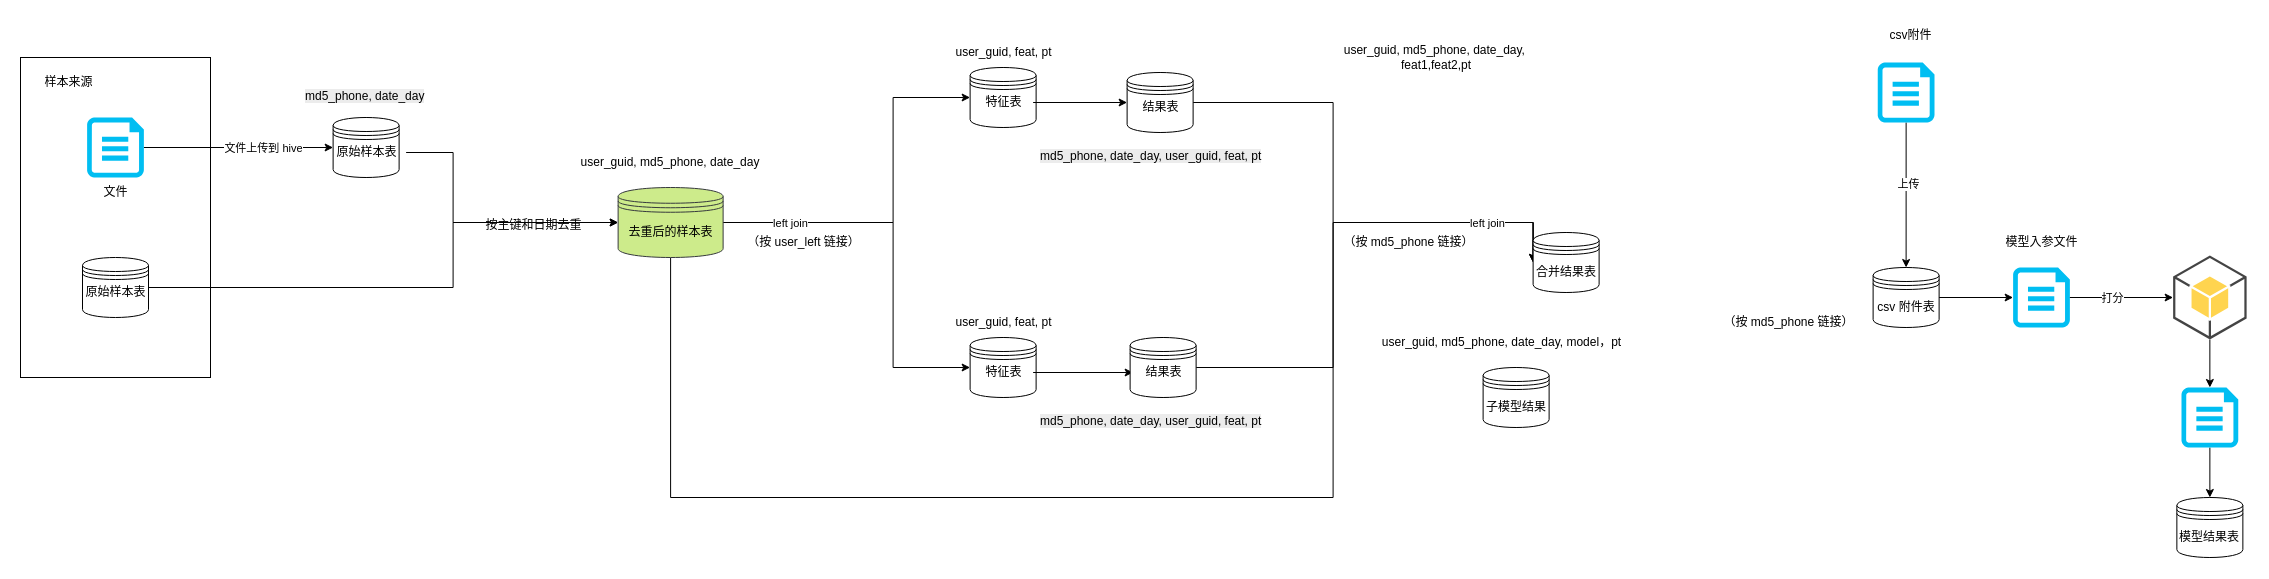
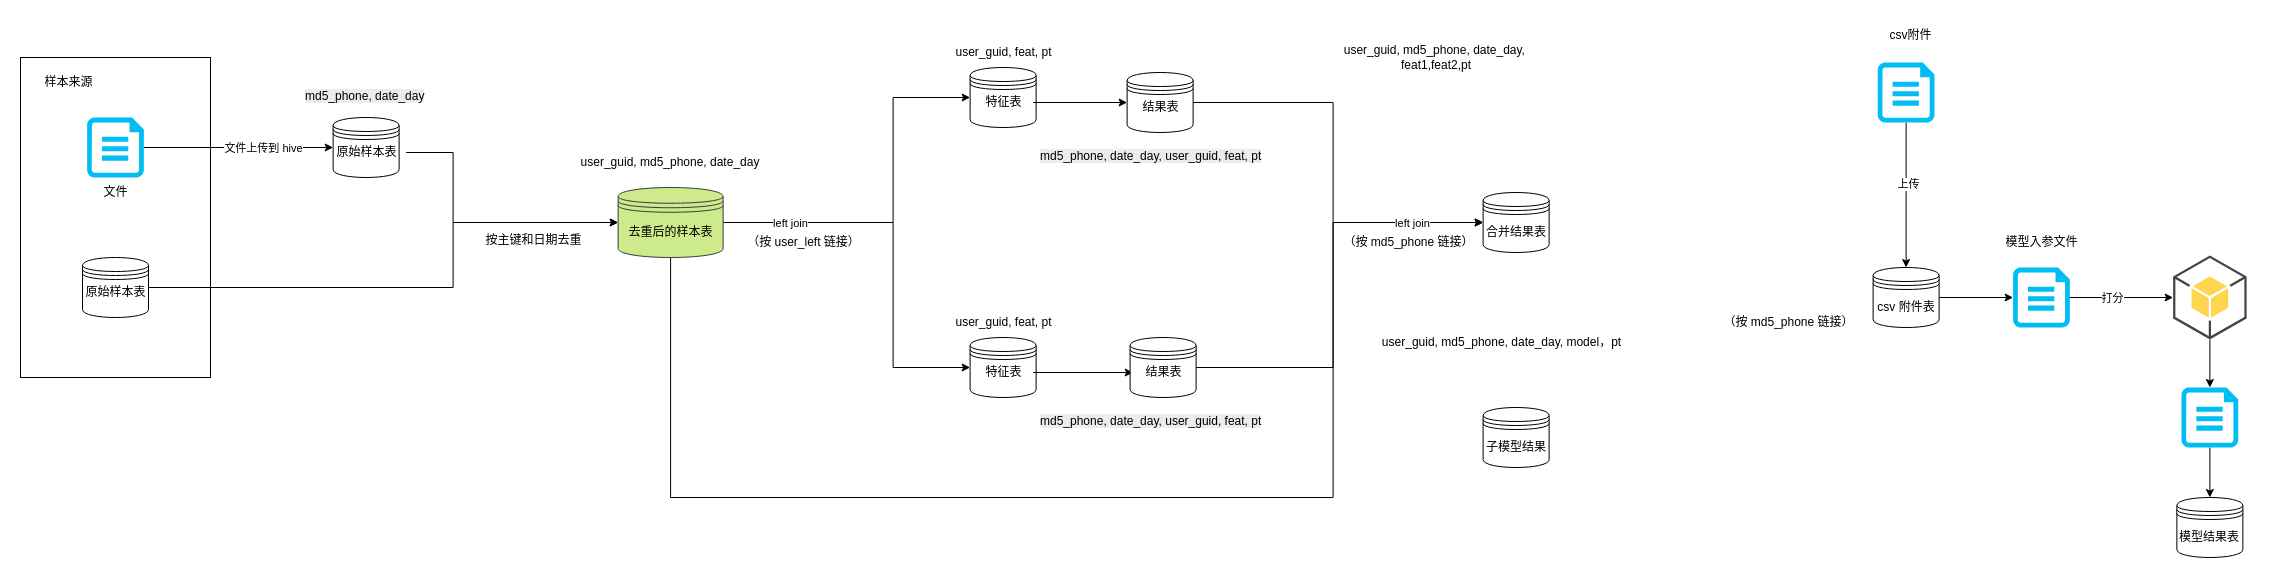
(533, 226) -> (533, 241)
(1566, 263) -> (1516, 223)
(1516, 398) -> (1516, 438)
